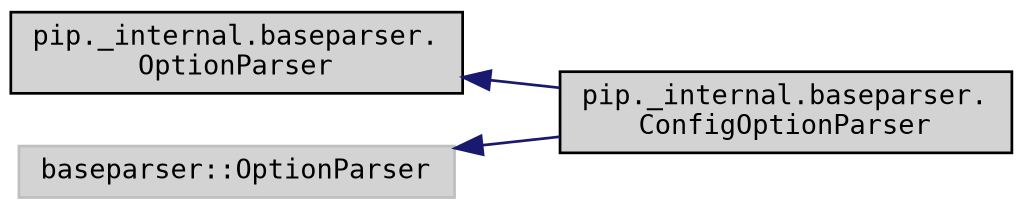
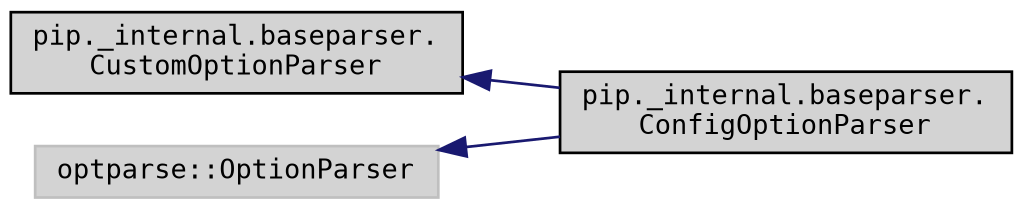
(237, 53) -> (237, 53)
(237, 172) -> (237, 172)
